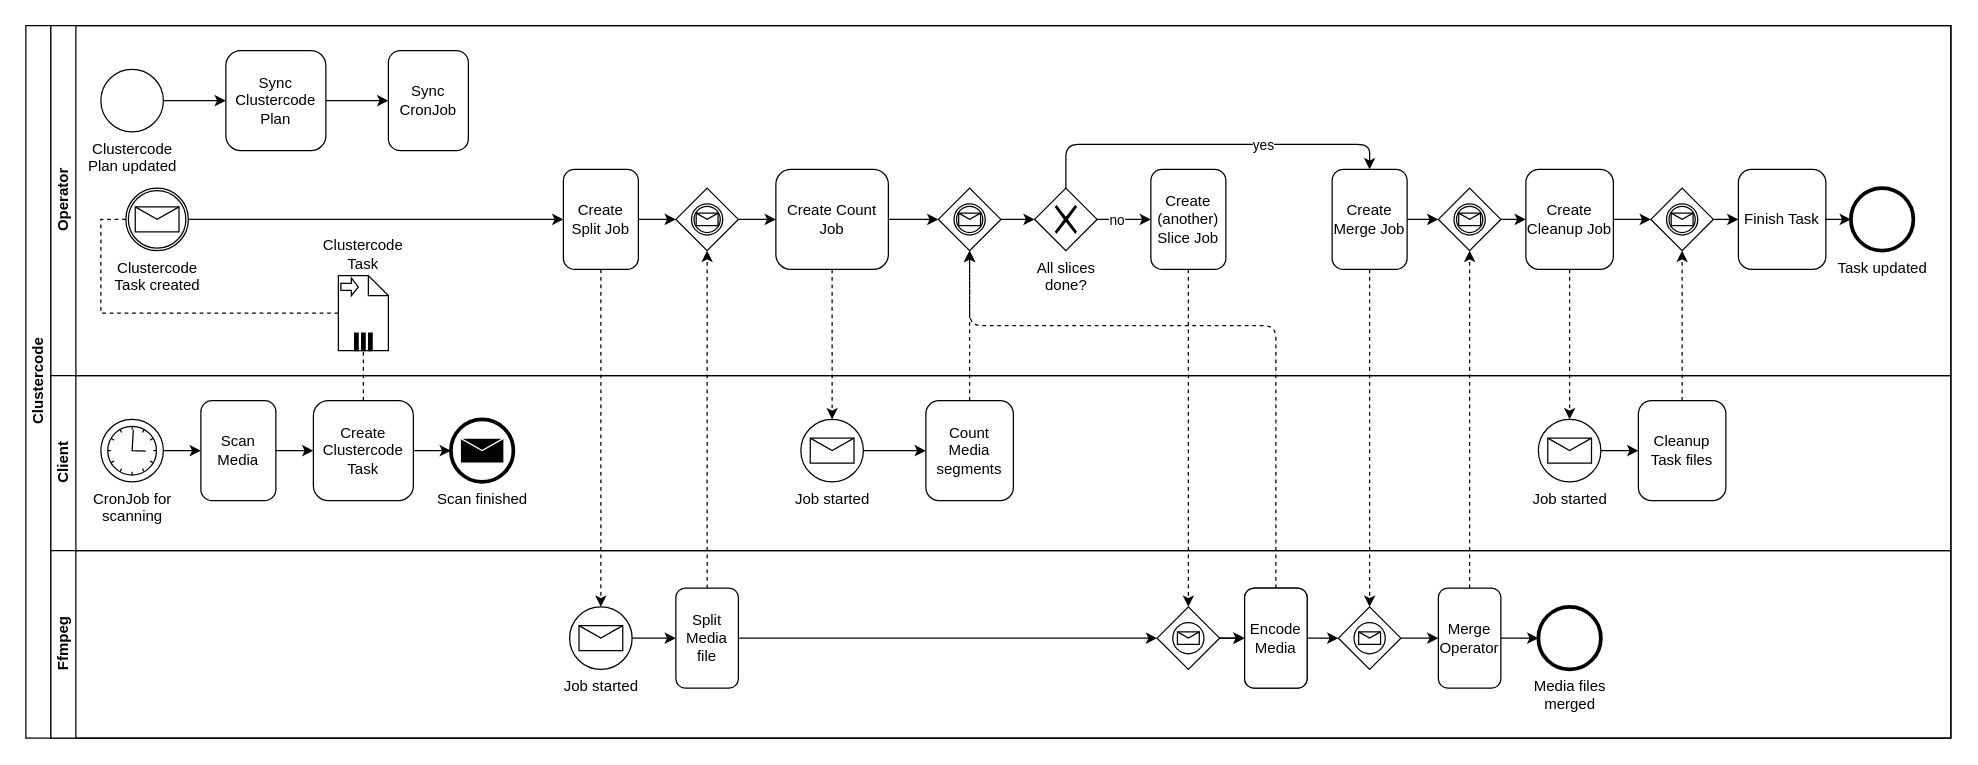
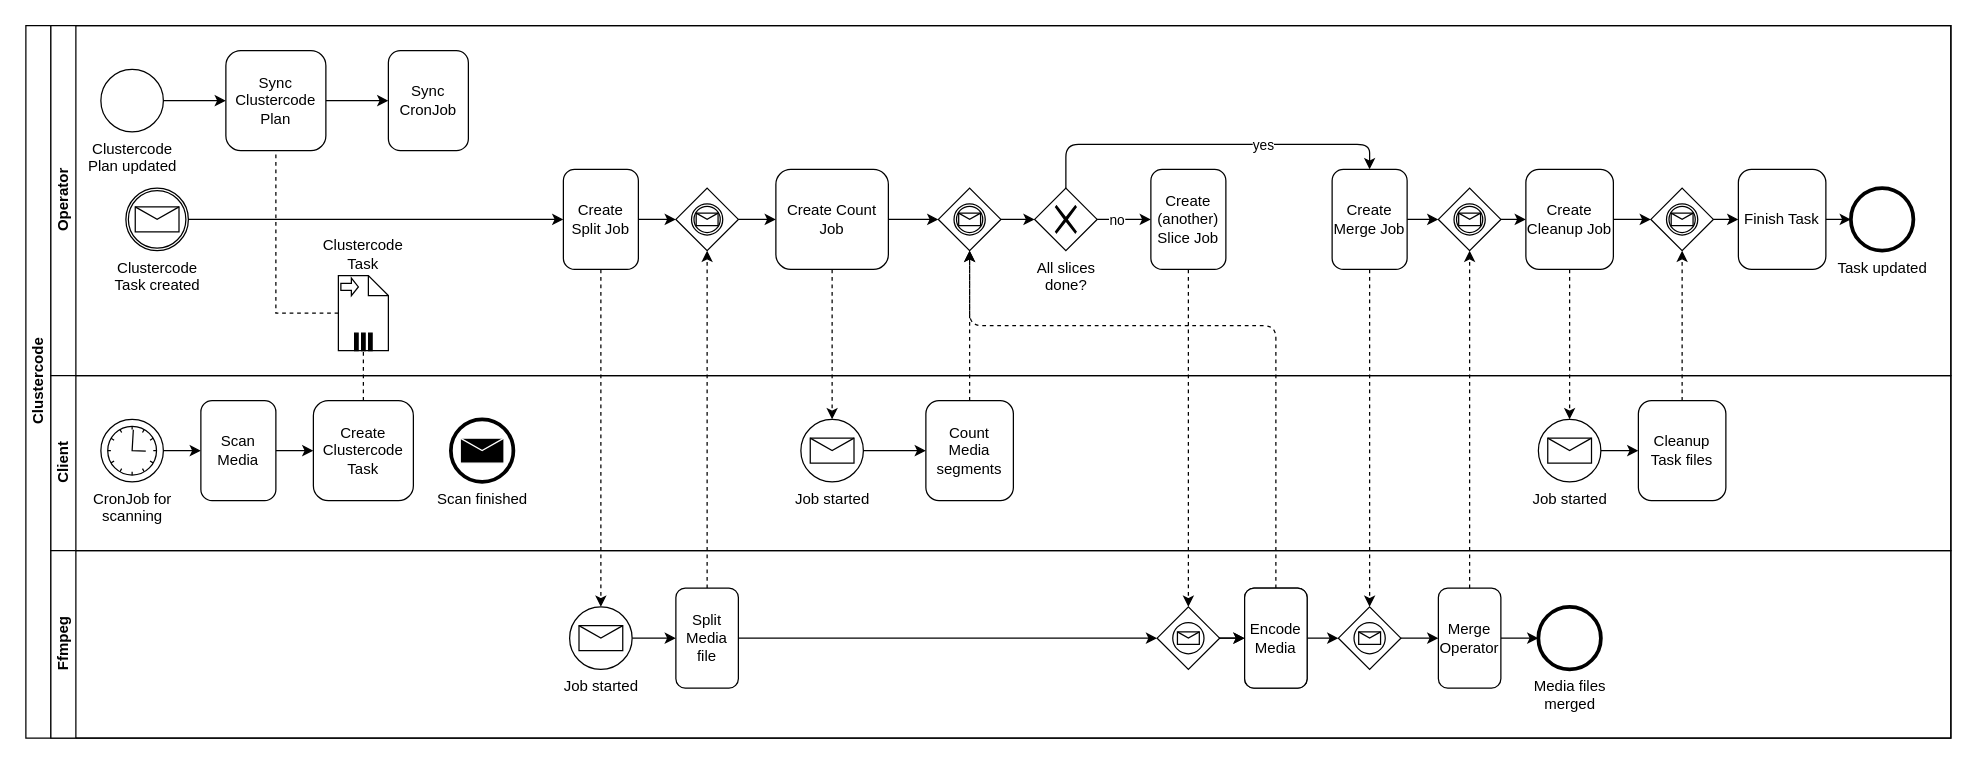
(128, 313) -> (276, 231)
(427, 451) -> none
